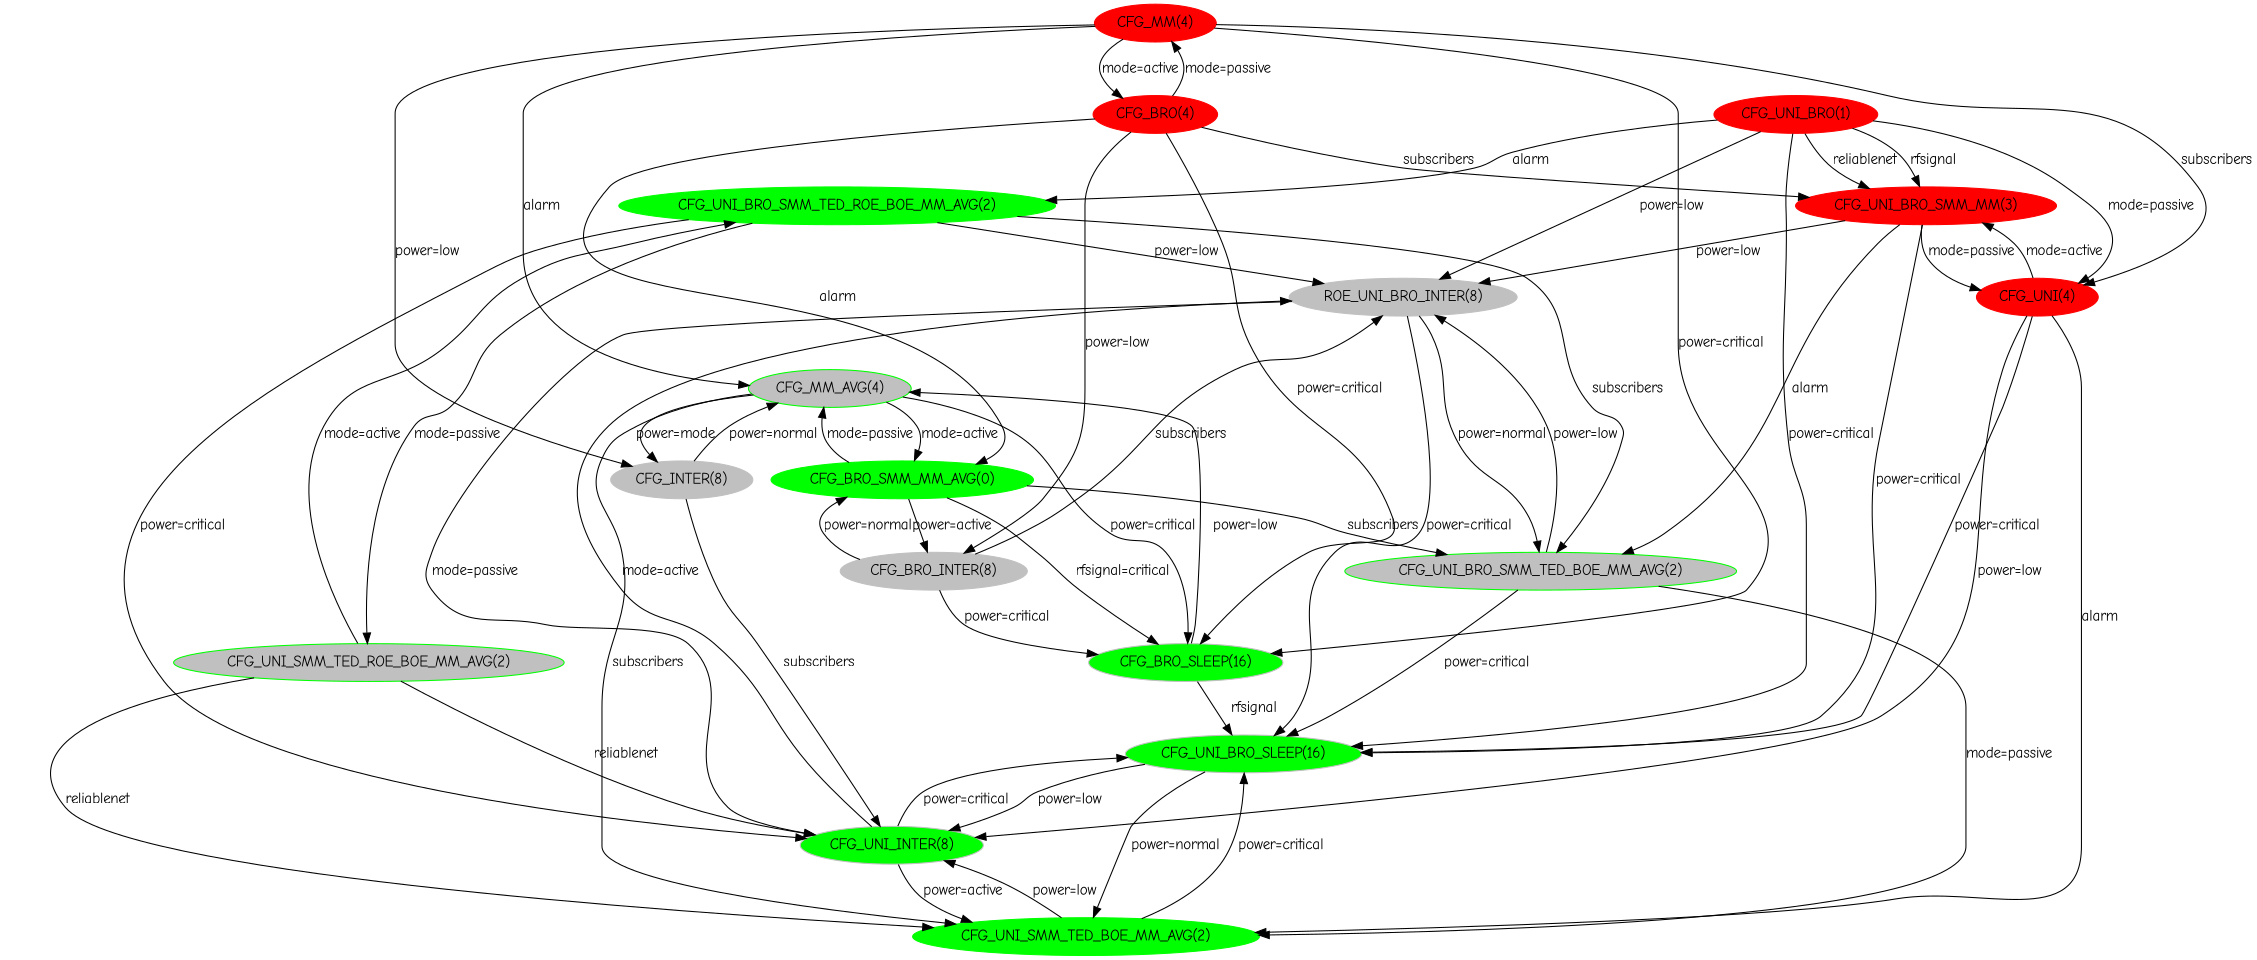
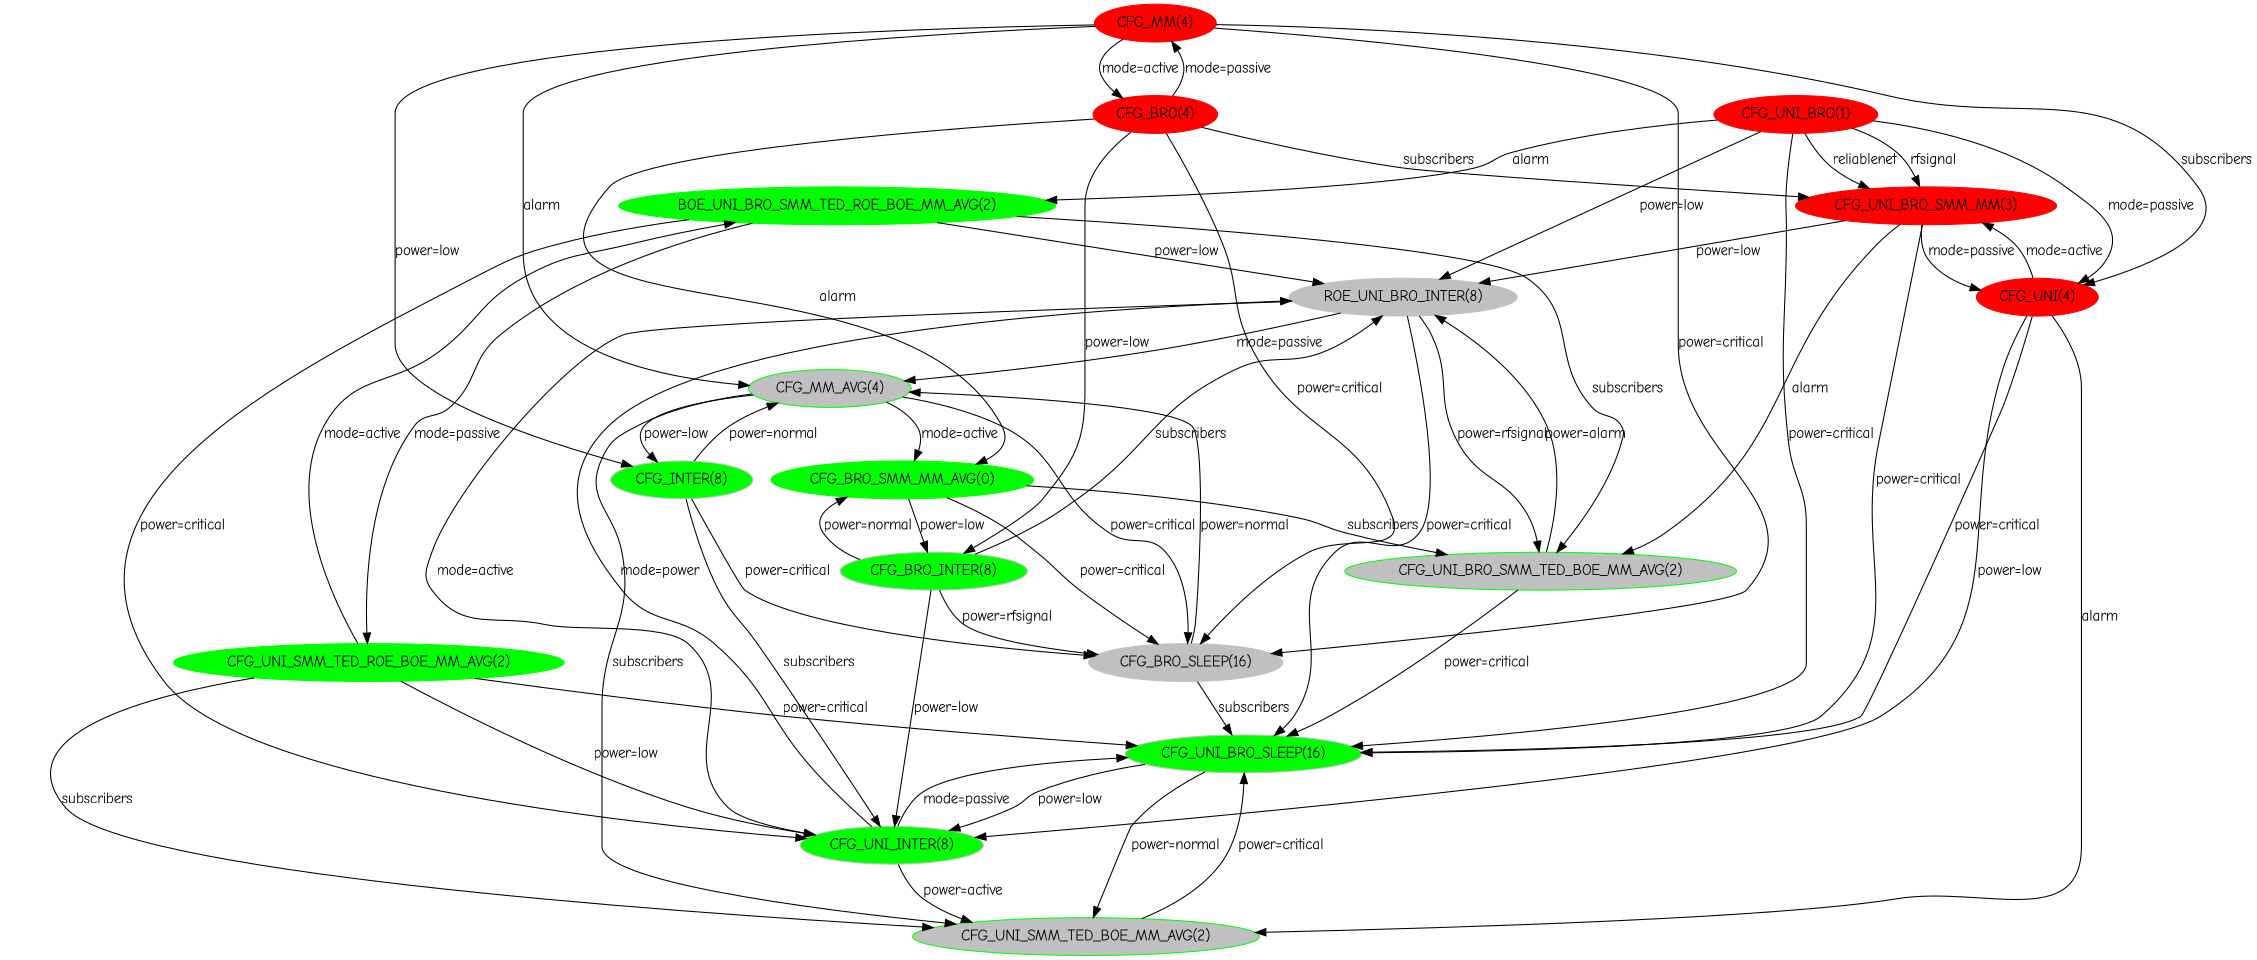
(837, 206) -> (837, 206)
(676, 434) -> (676, 434)
(1502, 434) -> (1502, 434)
(1585, 434) -> (1585, 434)
(828, 444) -> (1129, 354)
(682, 480) -> (682, 480)
(952, 526) -> (952, 526)
(1245, 526) -> (1245, 526)
(475, 571) -> (475, 571)
(660, 571) -> (660, 571)
(934, 571) -> (934, 571)
(1123, 571) -> (1123, 571)
(1007, 617) -> (1007, 617)
none -> (859, 627)
(369, 663) -> (369, 663)
(1186, 663) -> (1186, 663)
(1254, 708) -> (1254, 708)
none -> (800, 718)
(626, 754) -> (626, 754)
(97, 800) -> (97, 800)
(966, 800) -> (966, 800)
(1010, 887) -> (914, 703)
(1866, 894) -> none
(1086, 937) -> (1086, 937)
